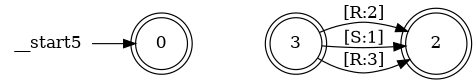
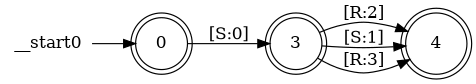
(48, 44) -> (48, 44)
none -> (223, 44)
(436, 44) -> (436, 44)
